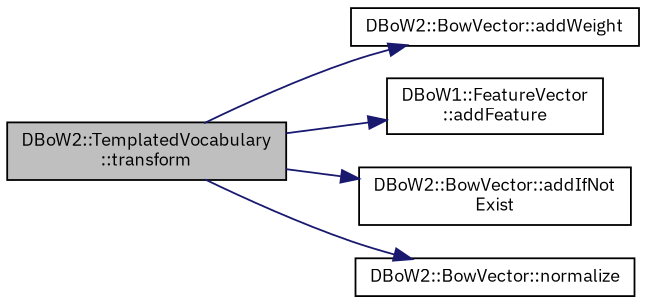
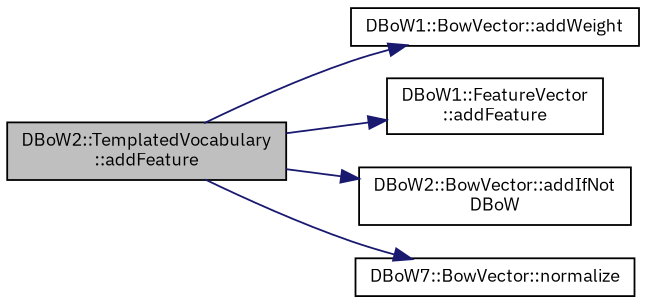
(495, 27) -> (495, 27)
(147, 151) -> (147, 151)
(495, 196) -> (495, 196)
(495, 277) -> (495, 277)
